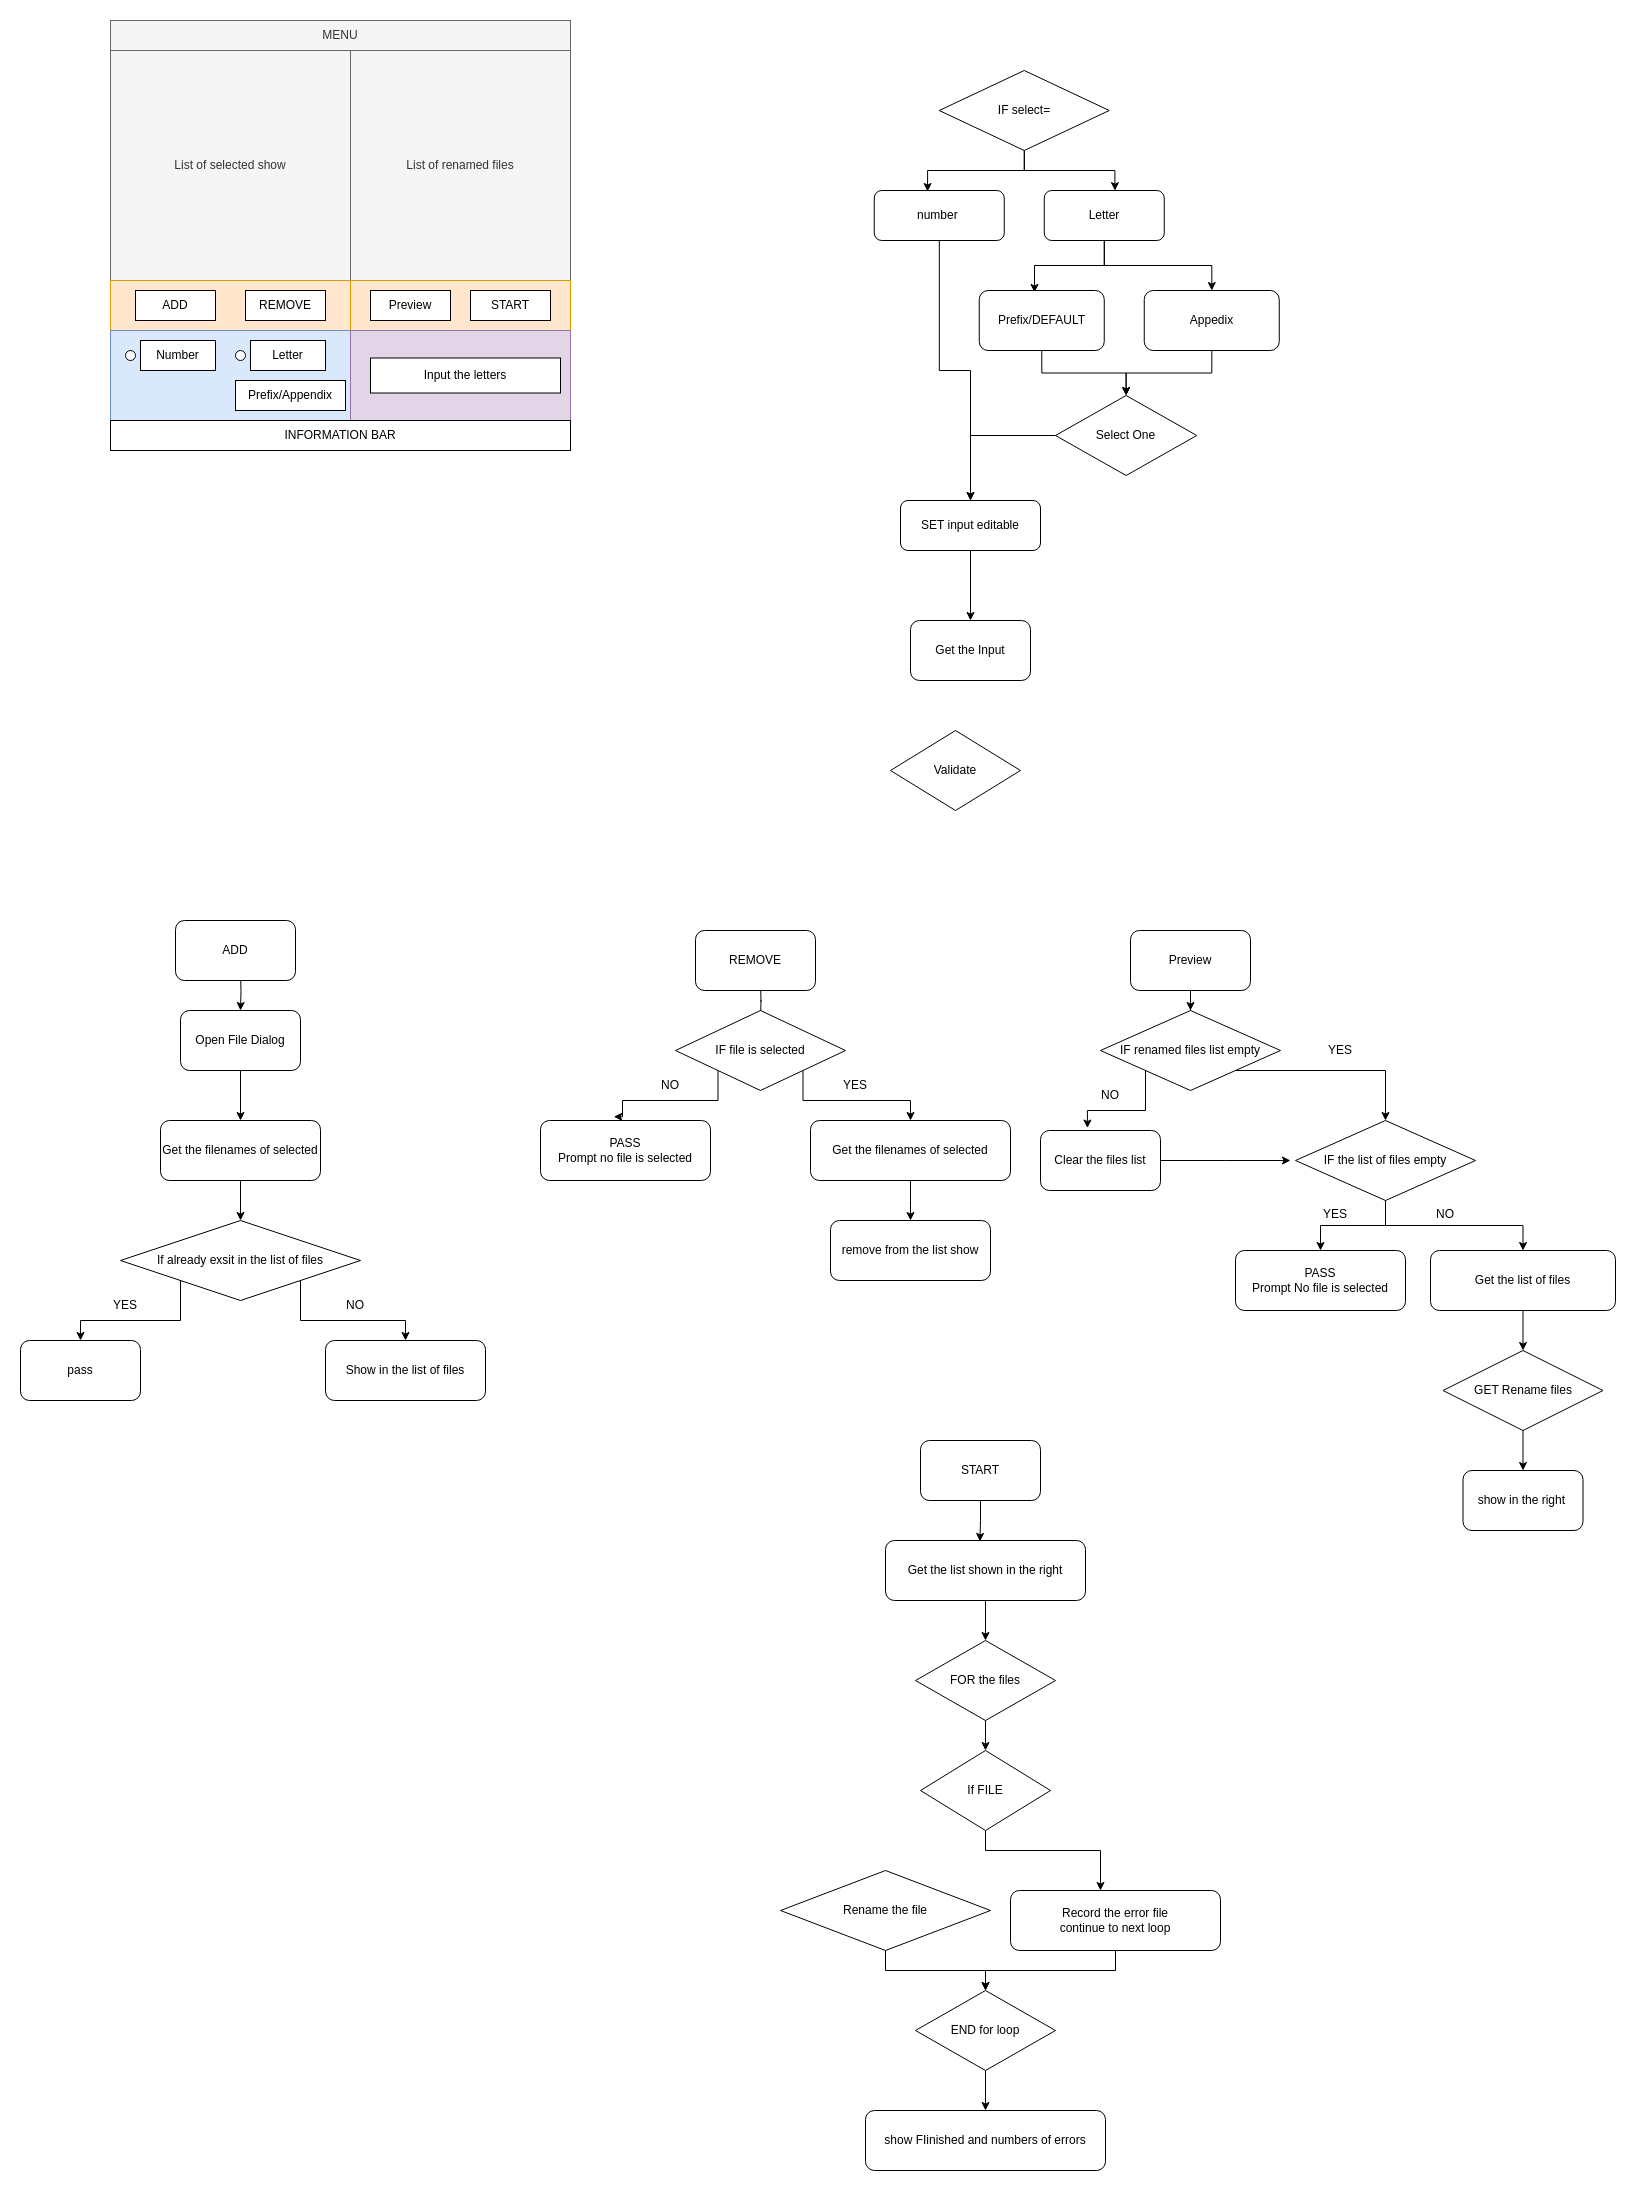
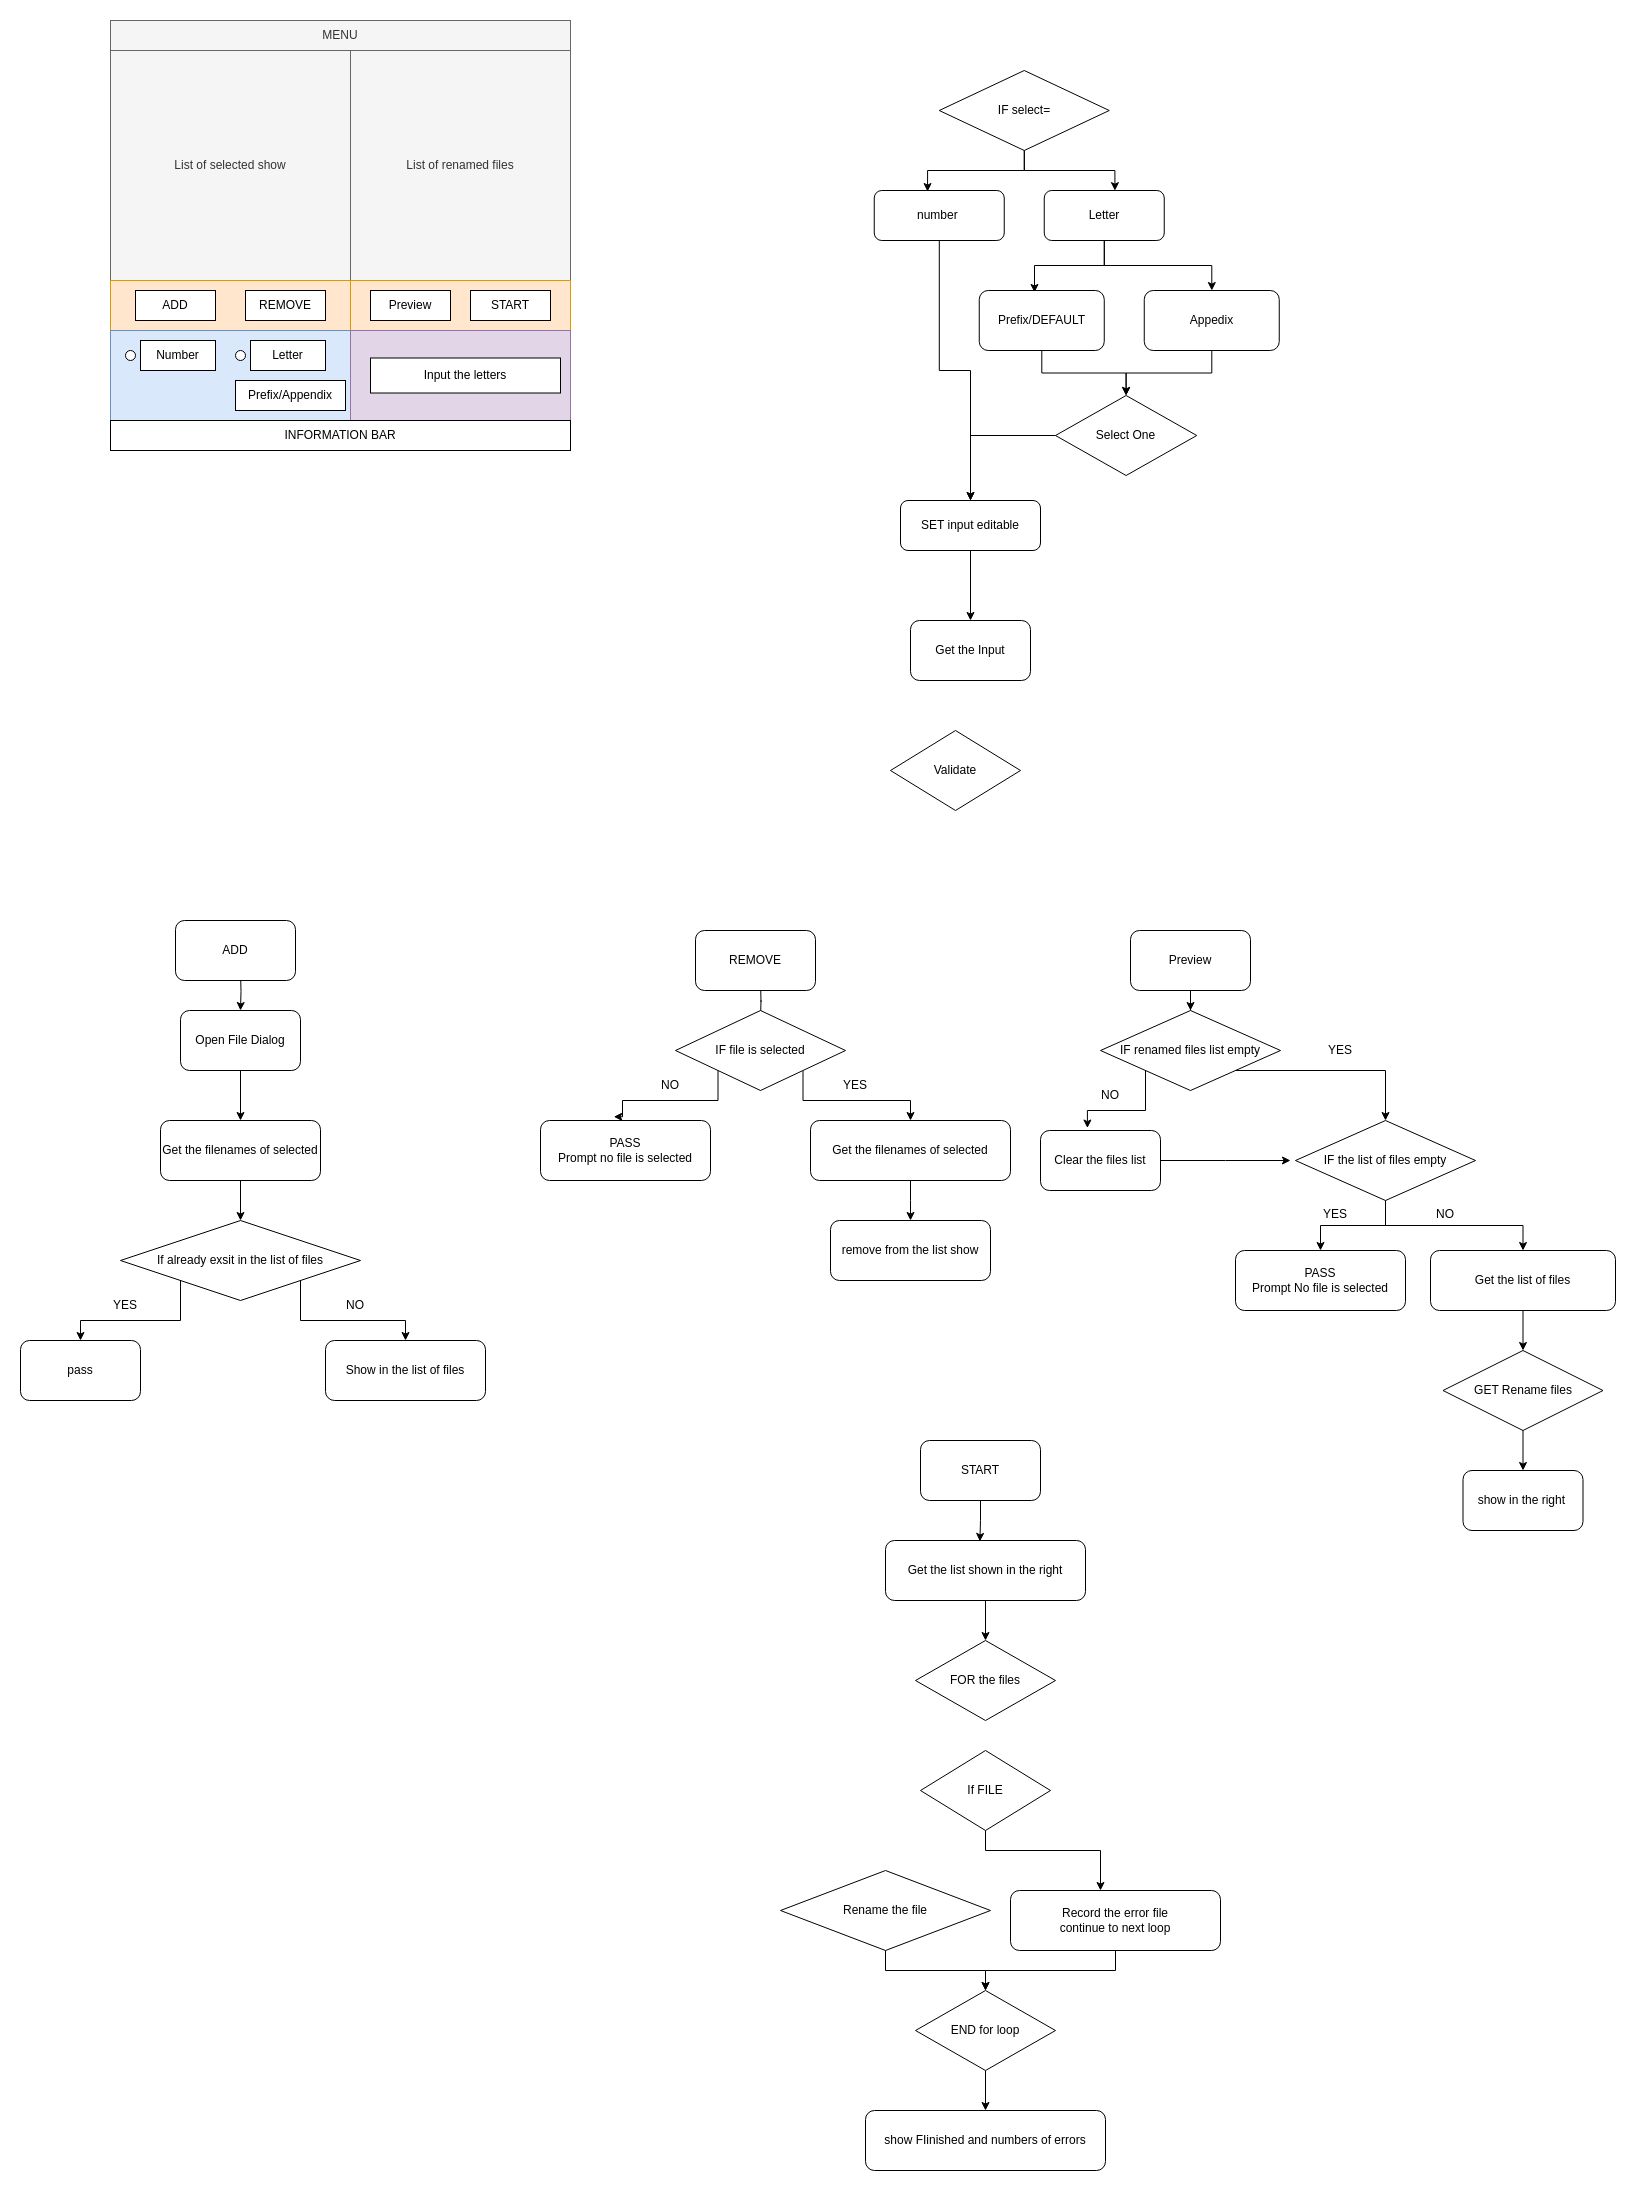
(986, 1740) -> none
